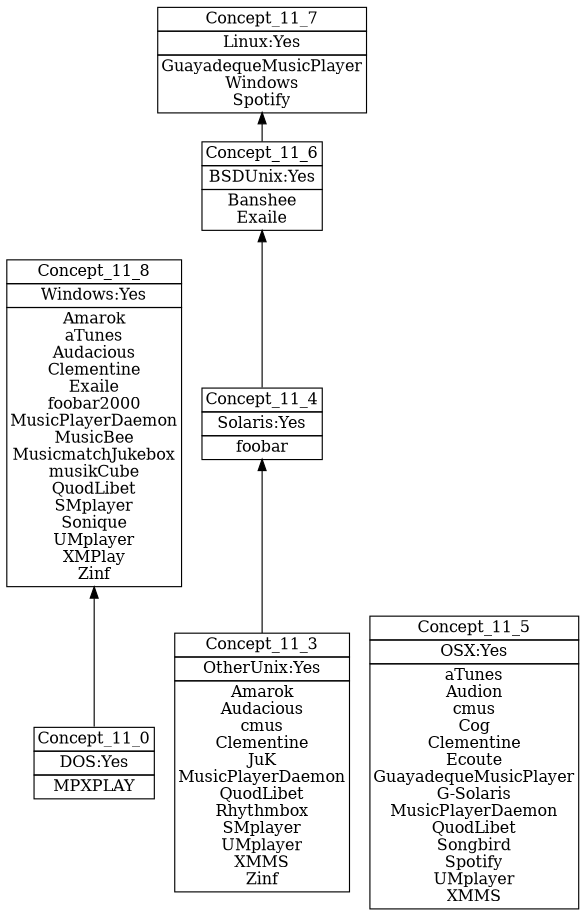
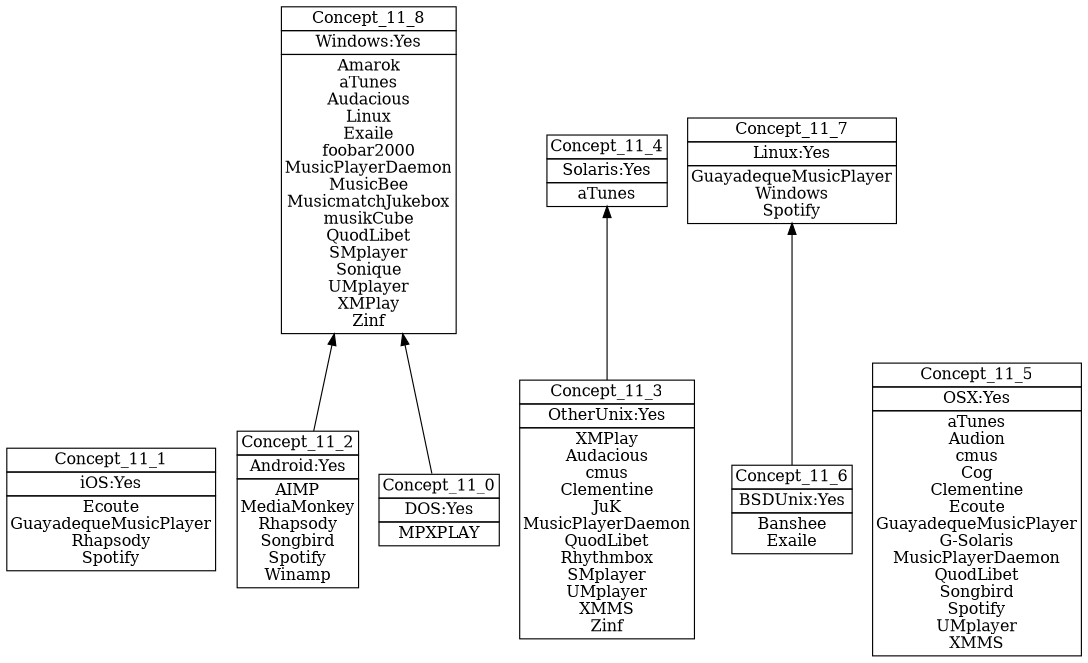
(262, 315) -> none
(94, 370) -> (369, 117)
(262, 447) -> (607, 194)
none -> (111, 509)
none -> (297, 509)
(262, 692) -> (607, 439)
